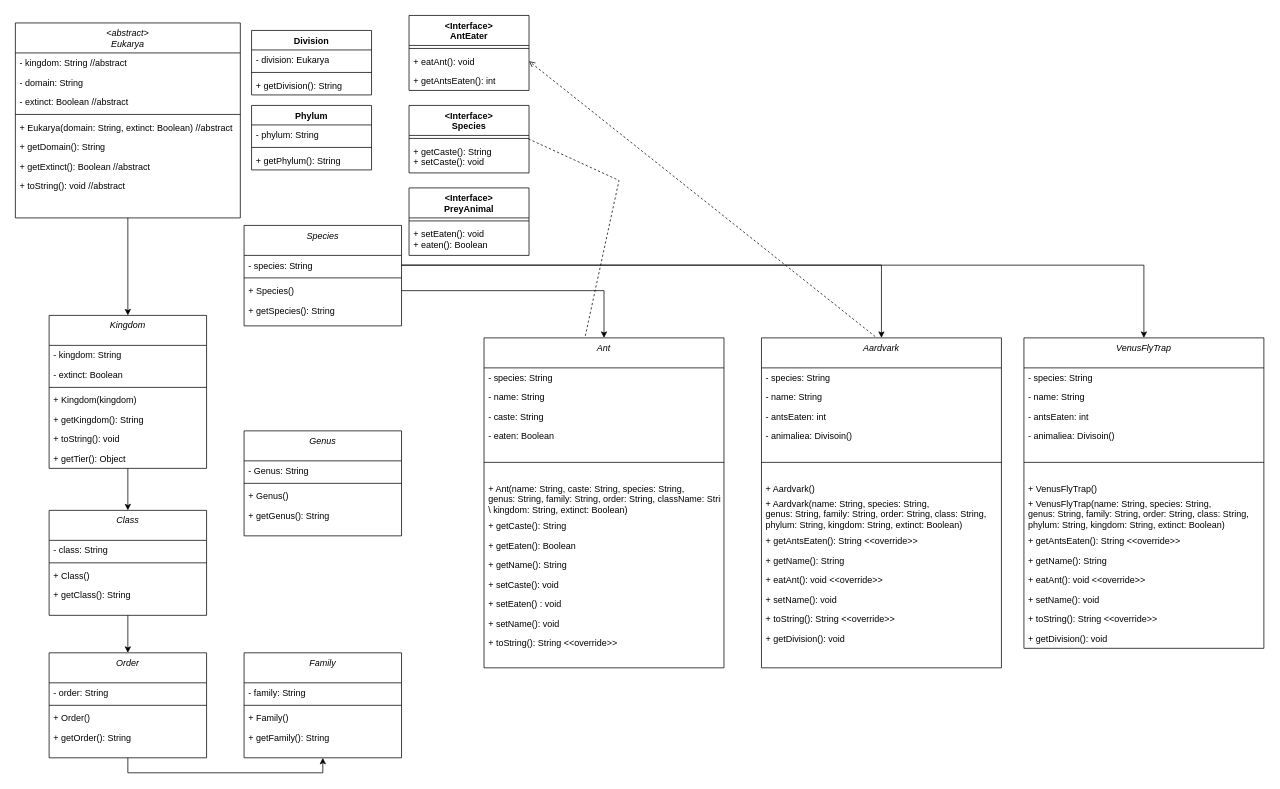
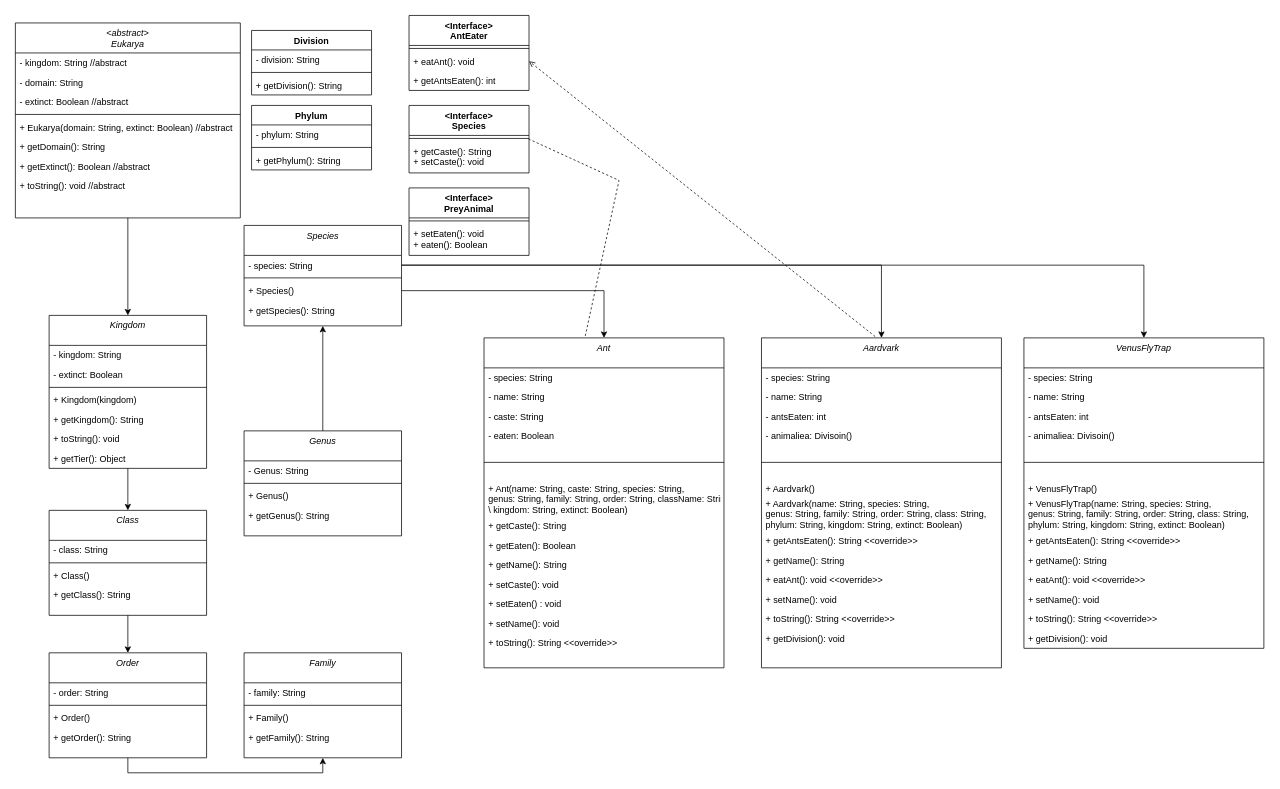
(297, 61) -> (293, 61)
none -> (323, 381)
